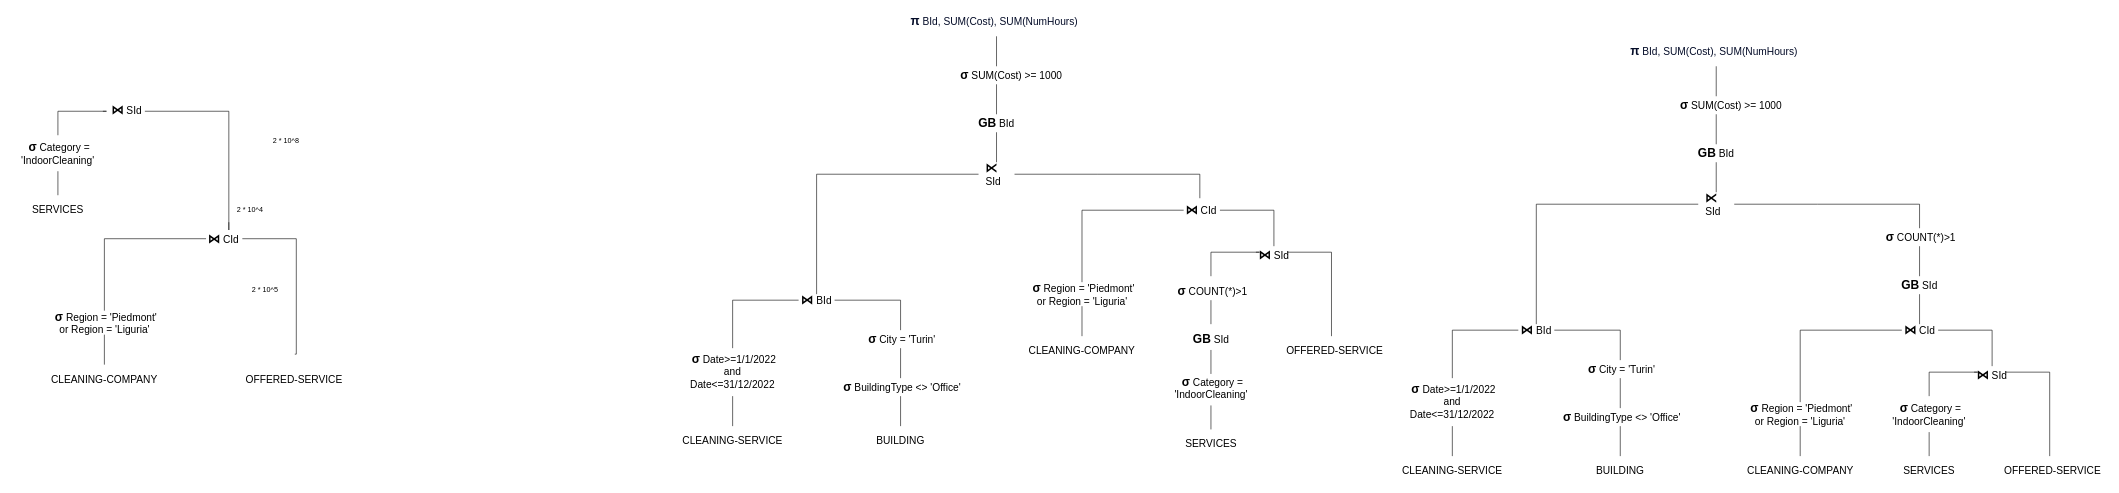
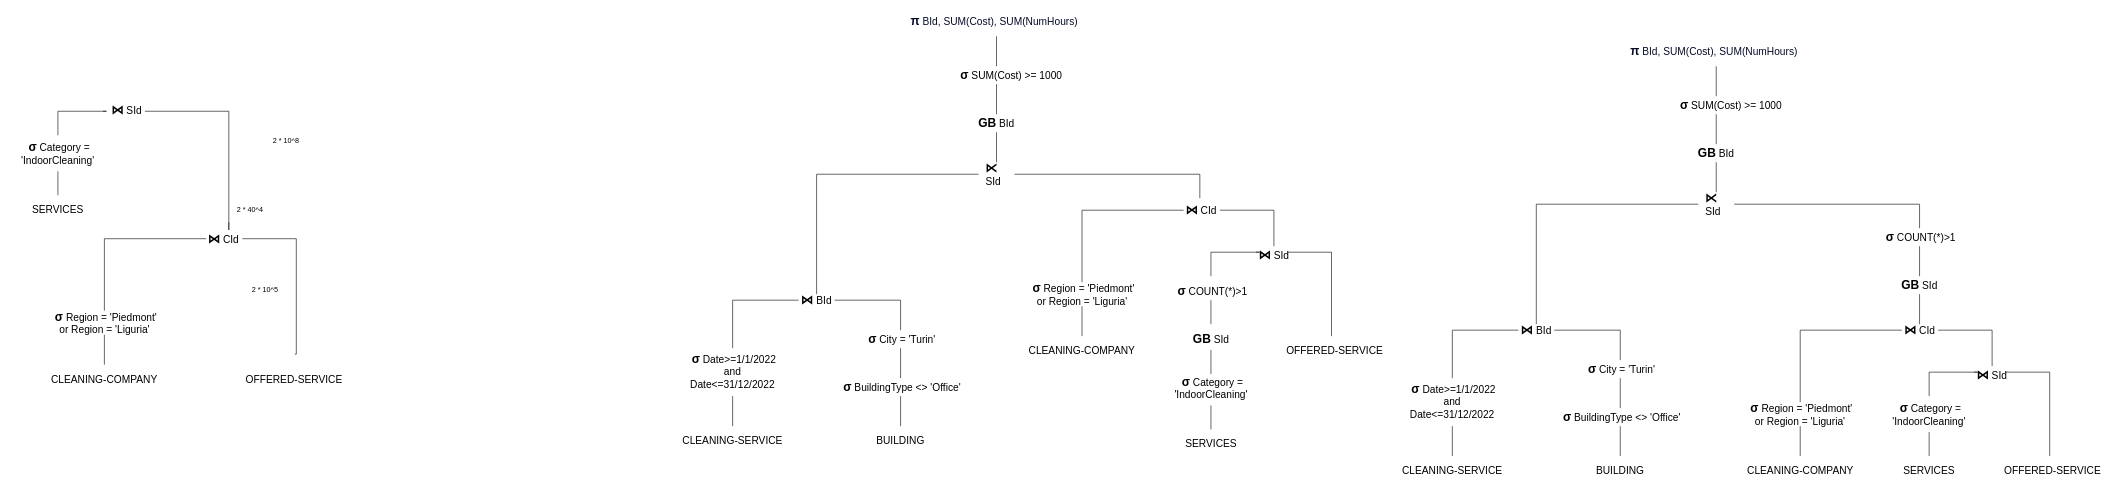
(250, 210) -> (250, 210)
